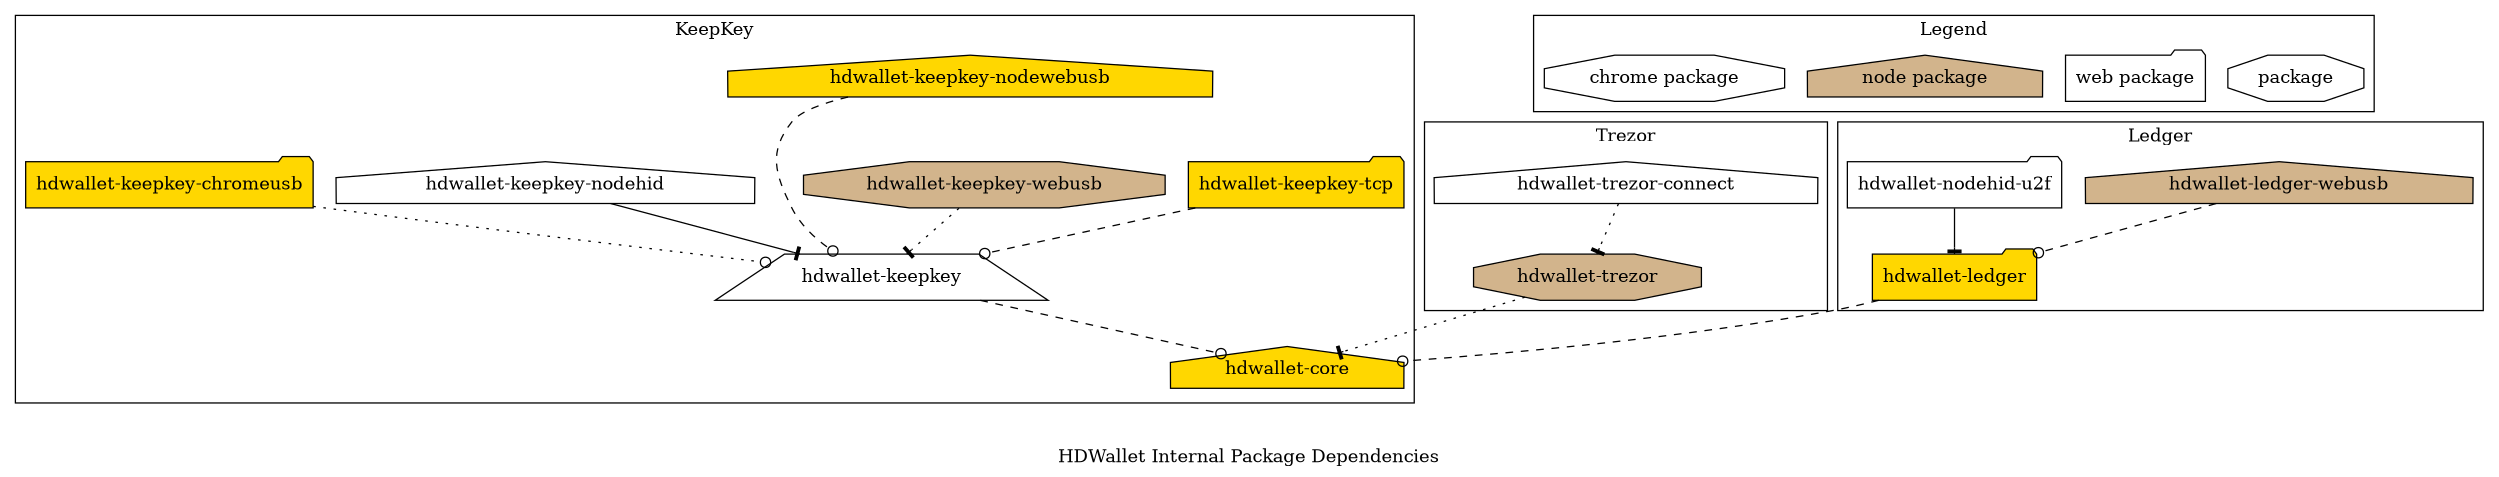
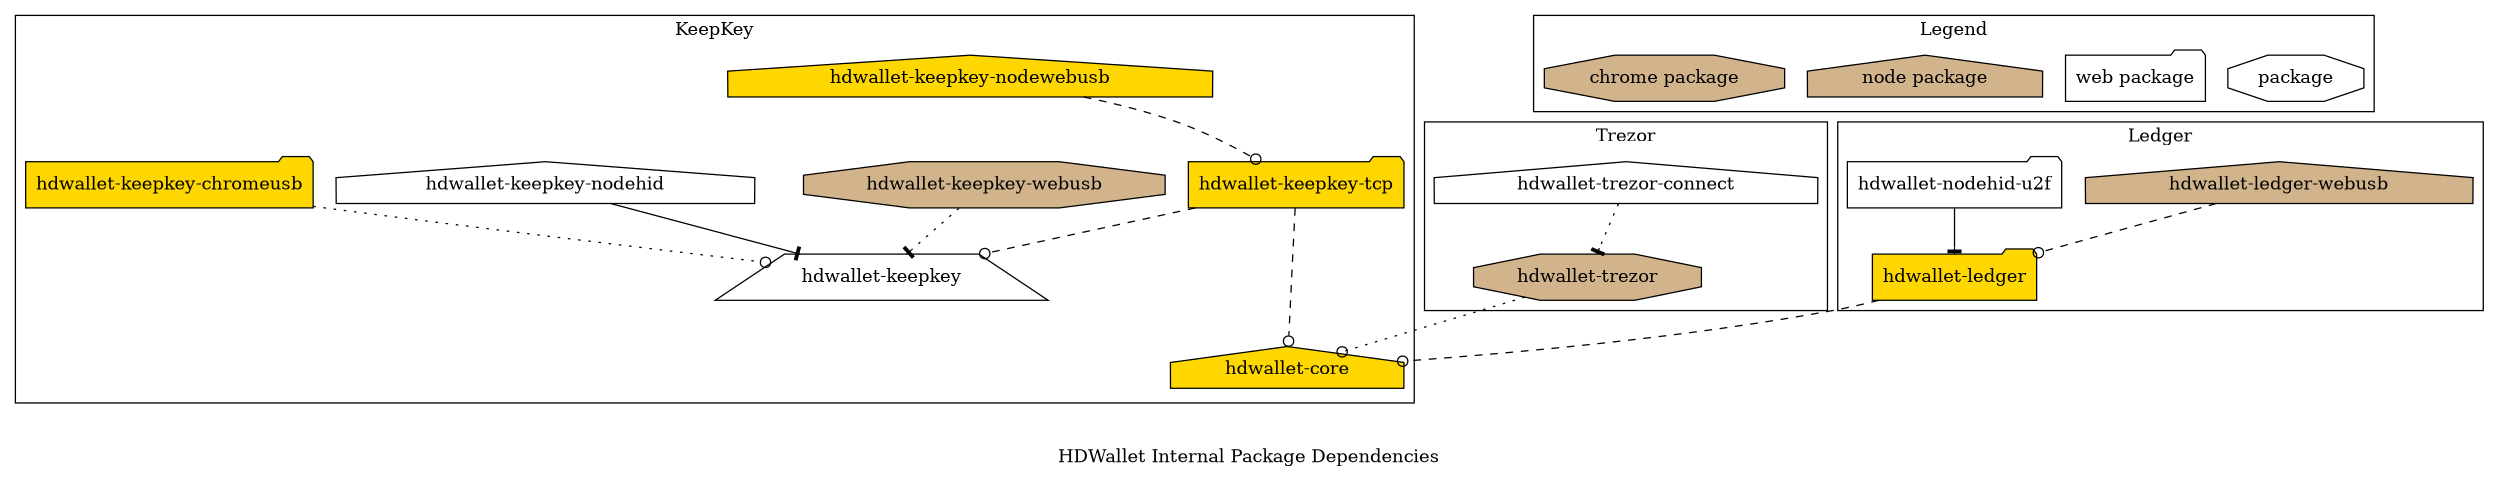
(1664, 78) -> (1664, 78)
(777, 161) -> (1170, 120)
(1434, 324) -> (1434, 324)
(1098, 326) -> (1292, 272)
